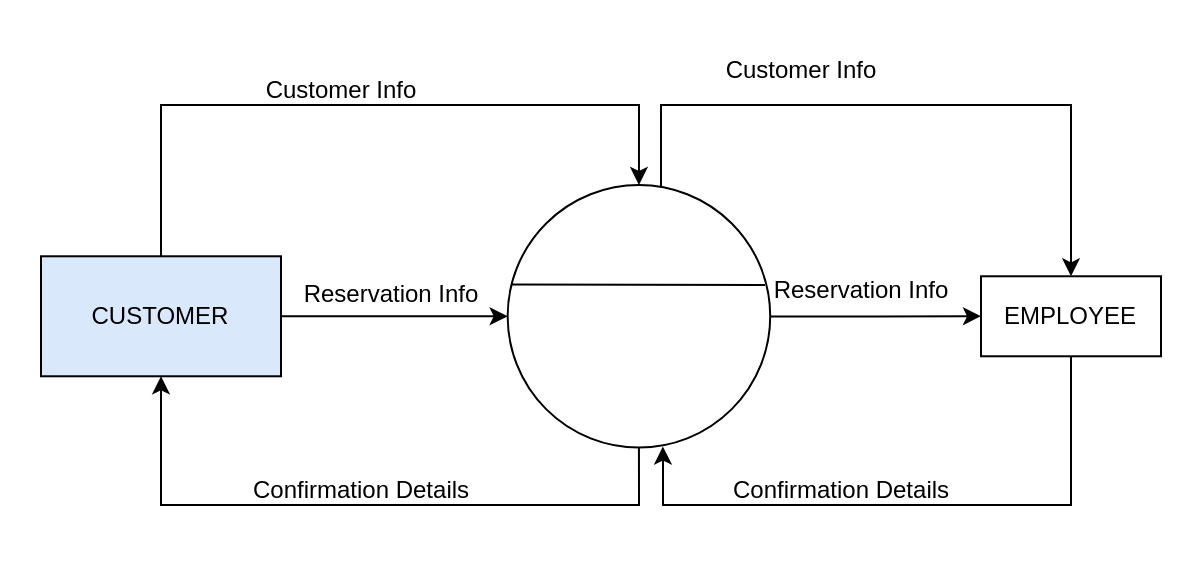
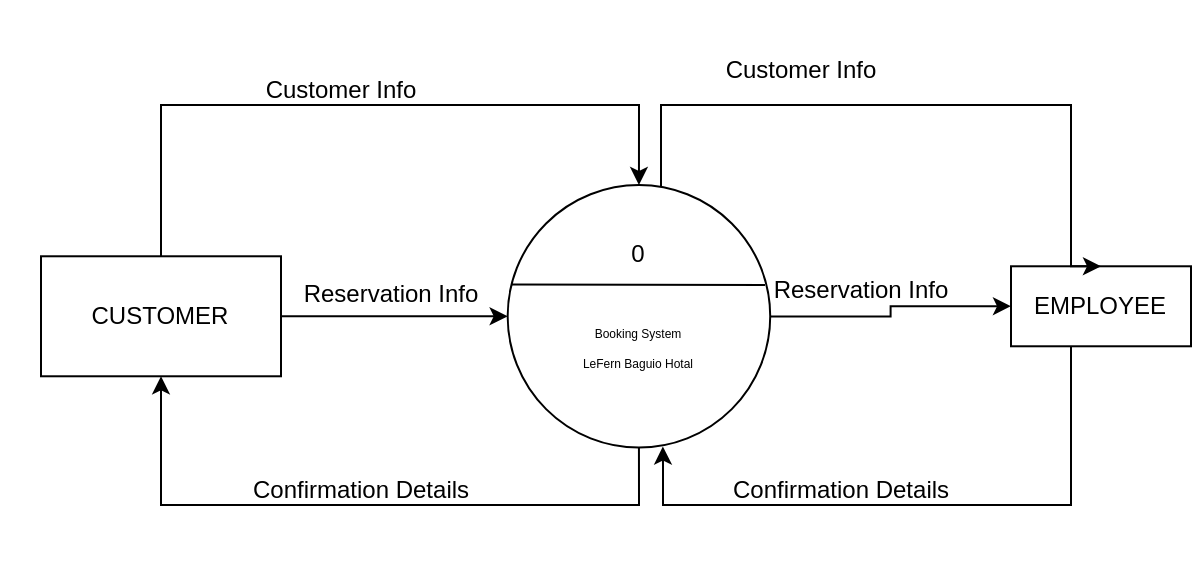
none -> (639, 255)
(161, 316) -> (161, 316)
(1071, 316) -> (1101, 306)
none -> (639, 345)
